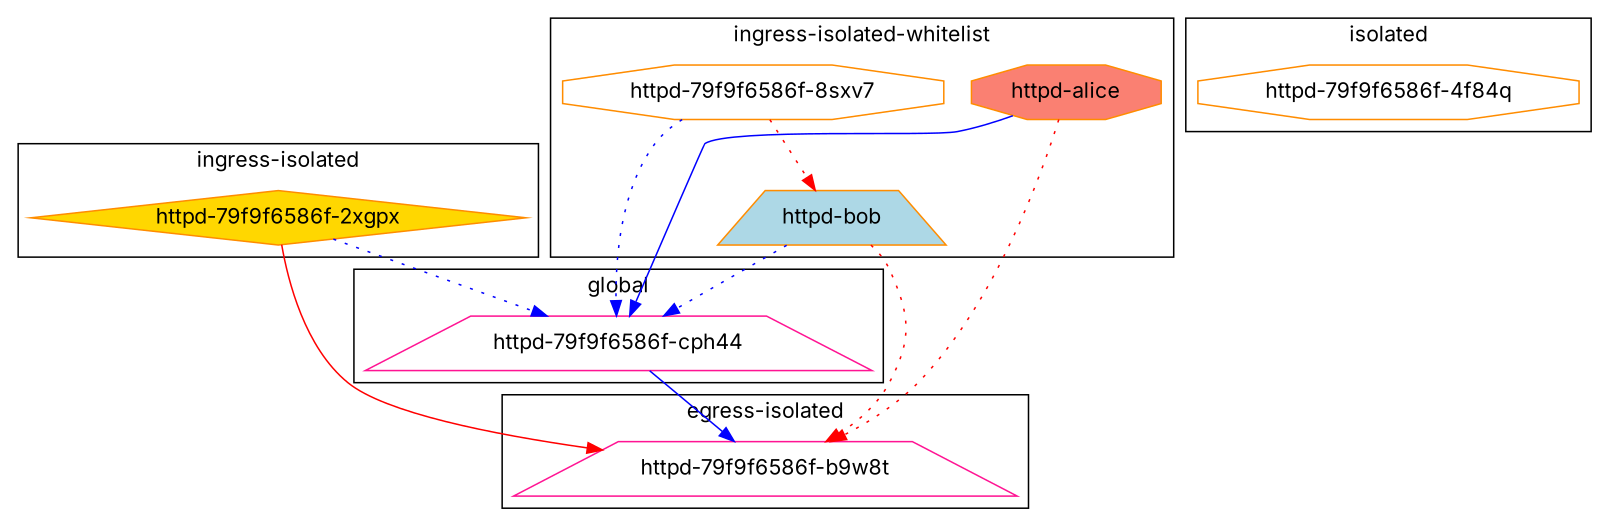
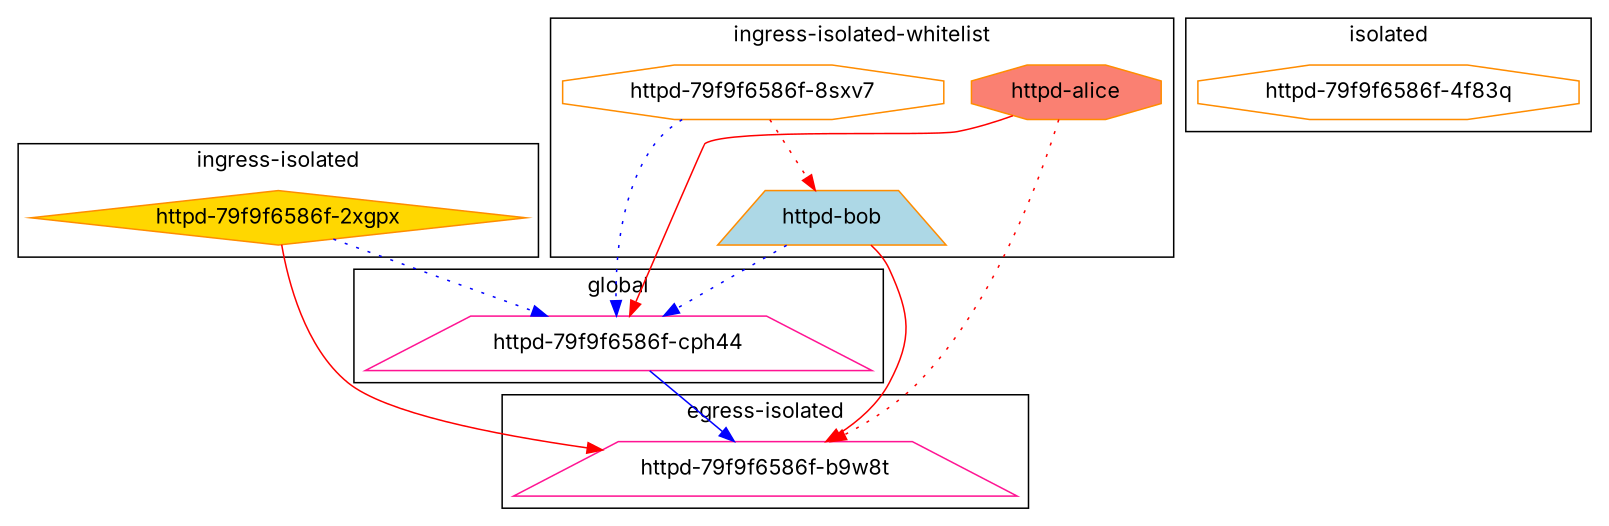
(1388, 92) -> (1388, 92)
(761, 135) -> (761, 135)
(904, 347) -> (904, 347)
